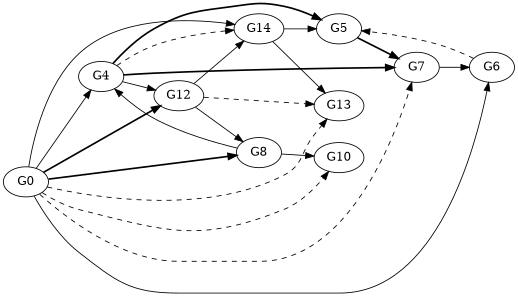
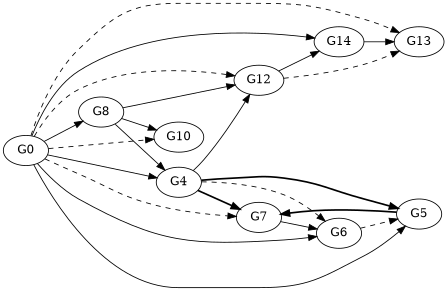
(296, 29) -> (196, 288)
(169, 41) -> (263, 189)
(216, 122) -> (175, 97)
(98, 141) -> (119, 76)
(138, 168) -> (60, 133)
